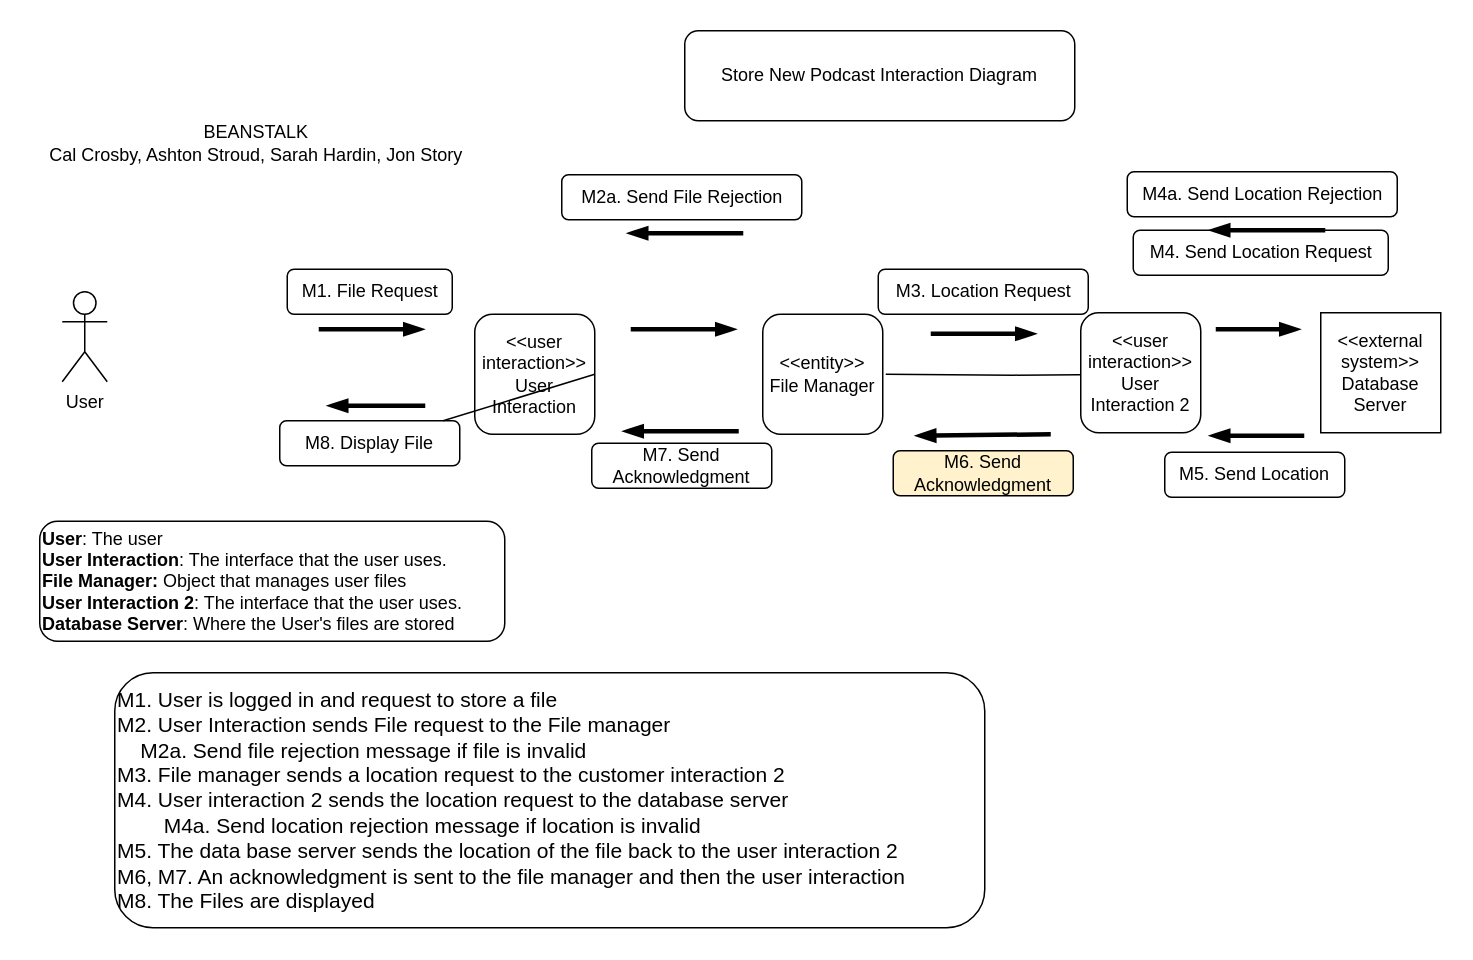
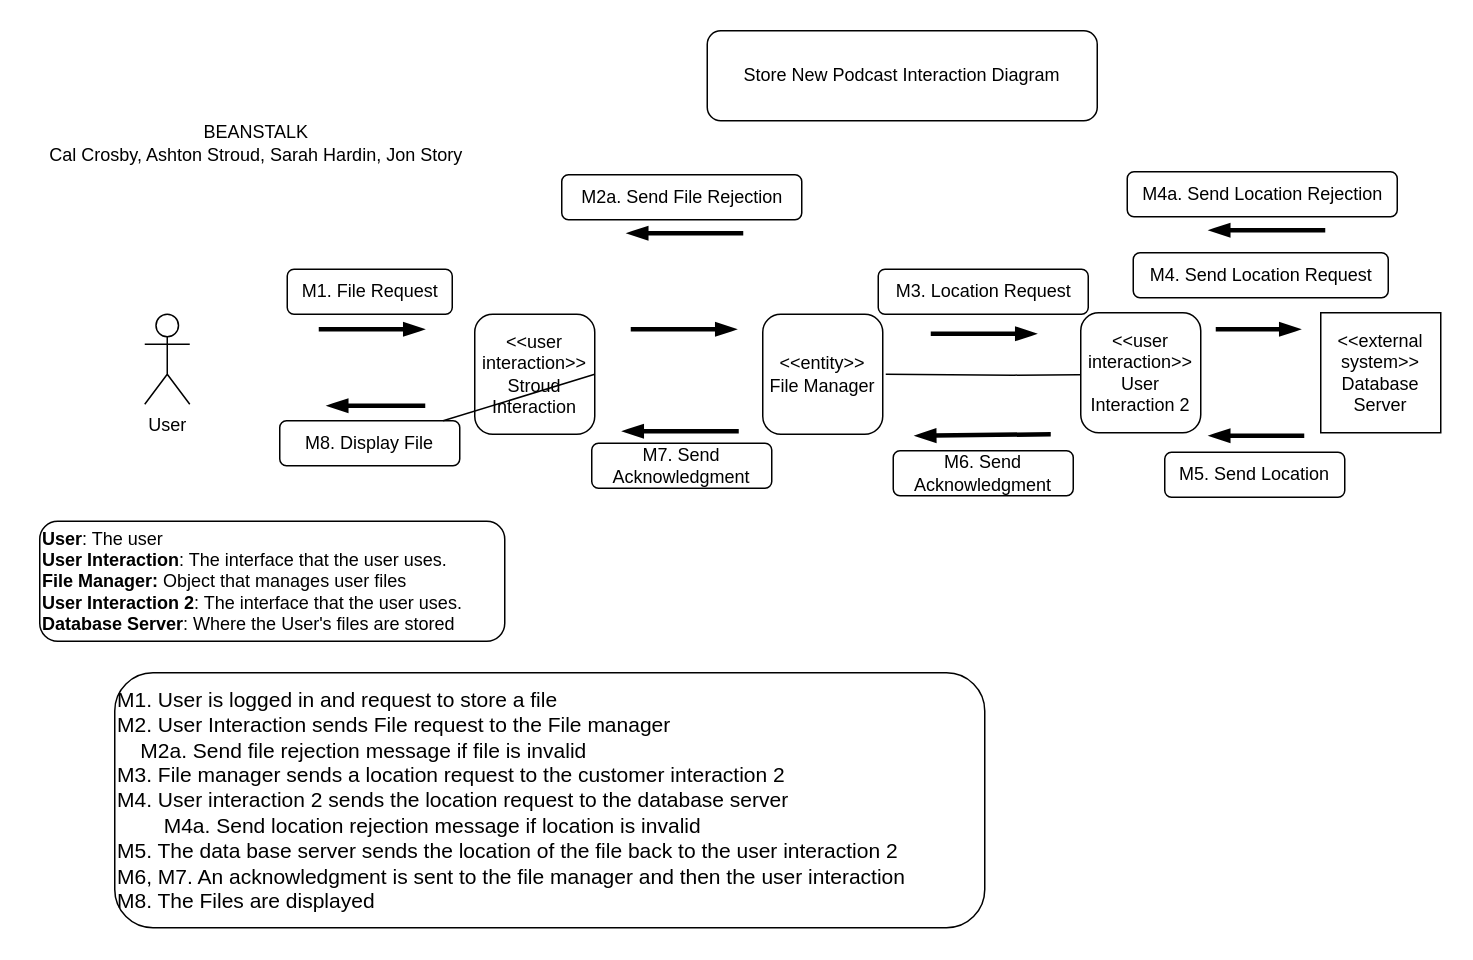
(880, 76) -> (902, 76)
(1261, 253) -> (1261, 275)
(85, 337) -> (167, 359)
(535, 374) -> (535, 374)
(983, 473) -> (983, 473)
